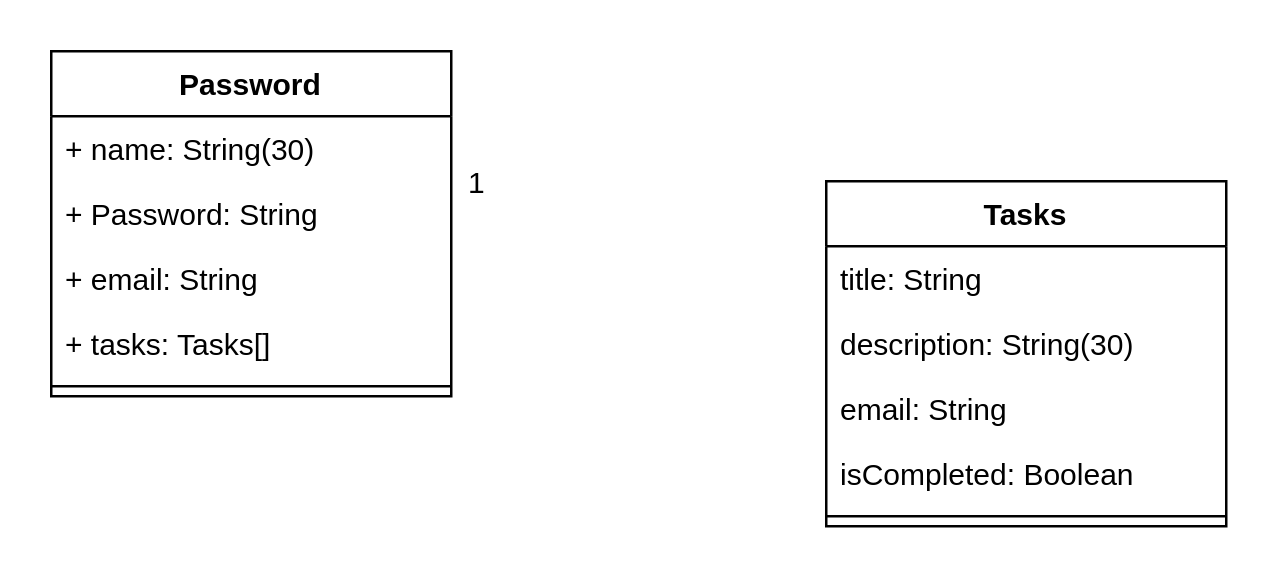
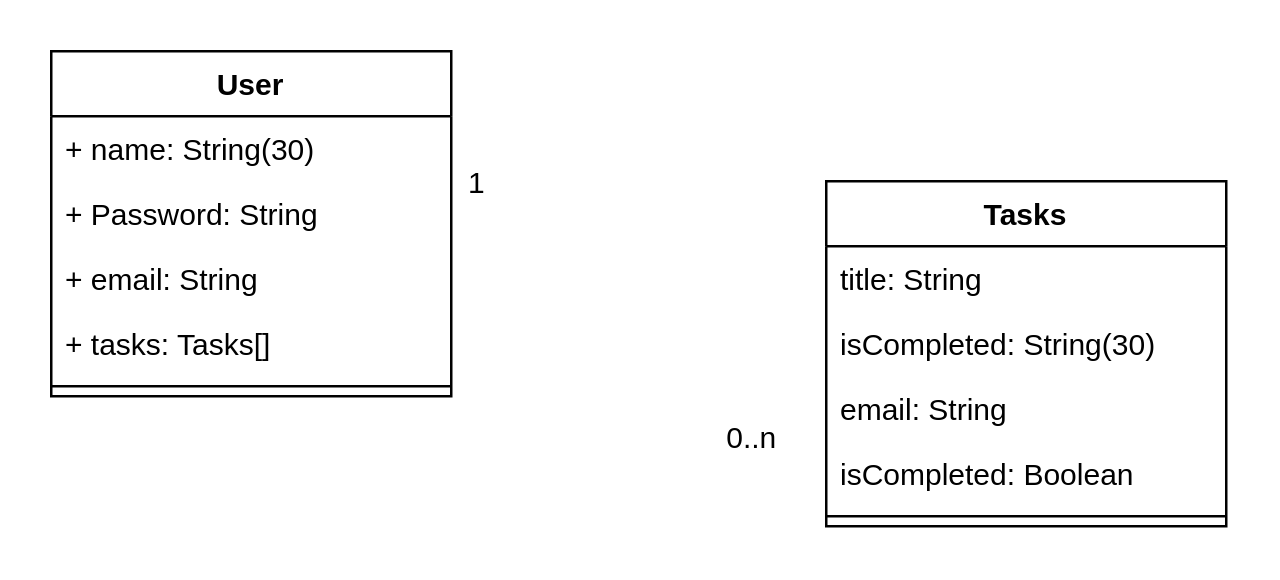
(251, 87) -> (251, 87)
(1015, 347) -> (1015, 347)
none -> (751, 439)
